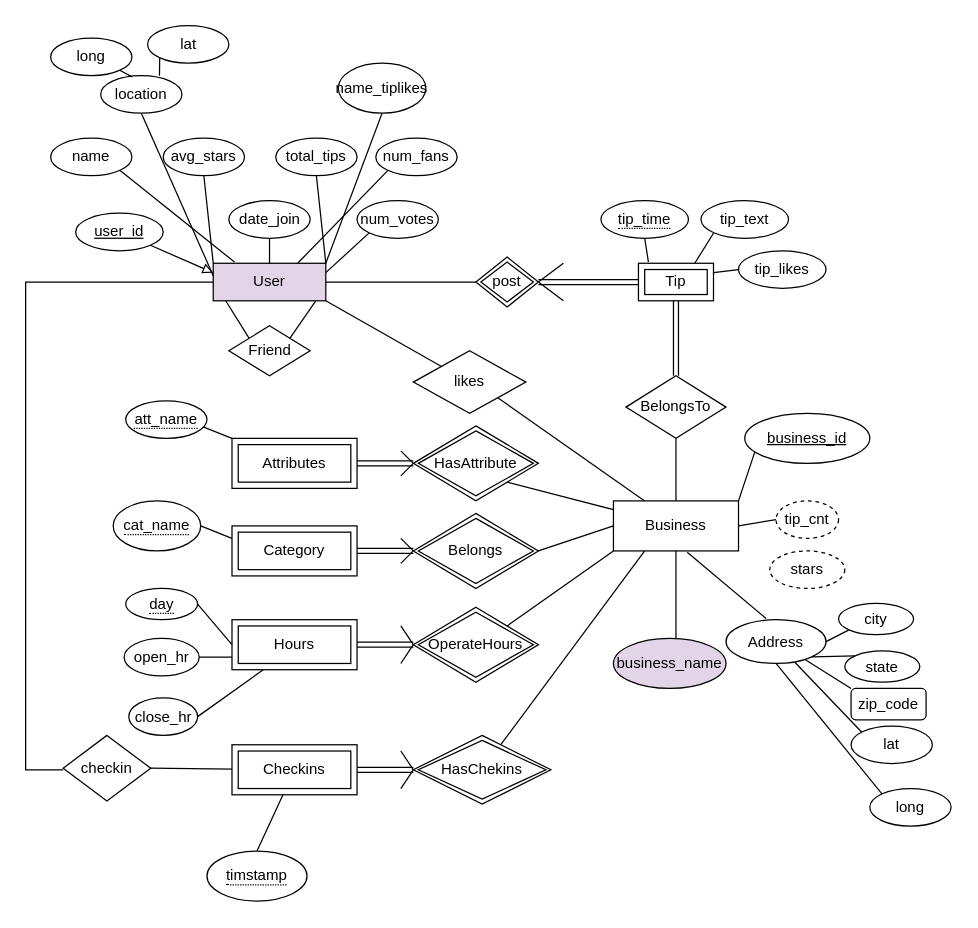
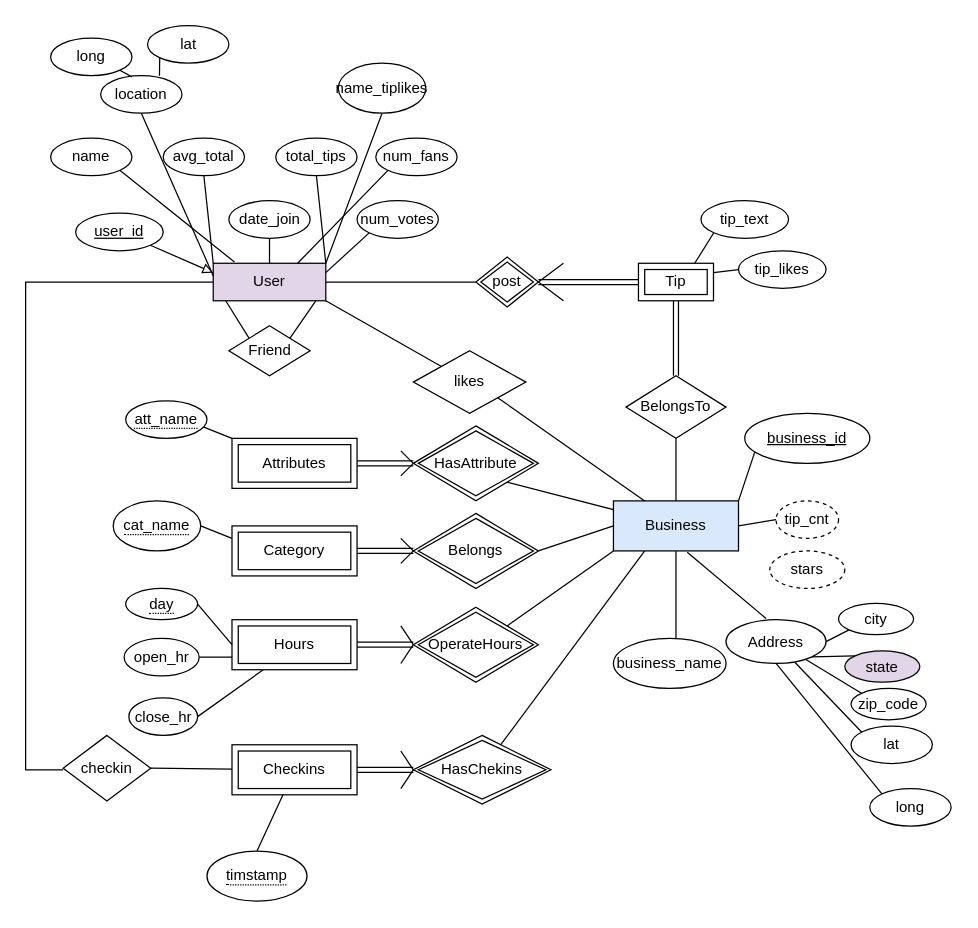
(204, 157) -> (204, 157)
(644, 219) -> none
(646, 250) -> none
(676, 526) -> (676, 526)
(669, 663) -> (669, 663)
(882, 666) -> (882, 666)
(888, 704) -> (888, 704)
